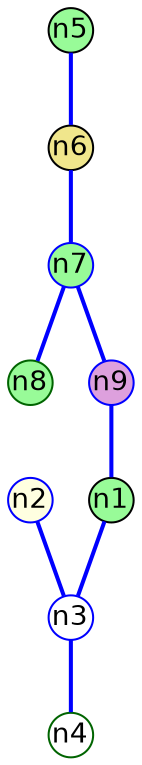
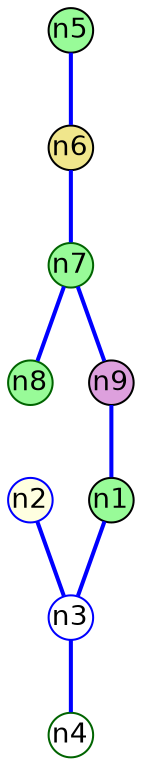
(71, 265) -> (71, 265)
(111, 383) -> (111, 383)
